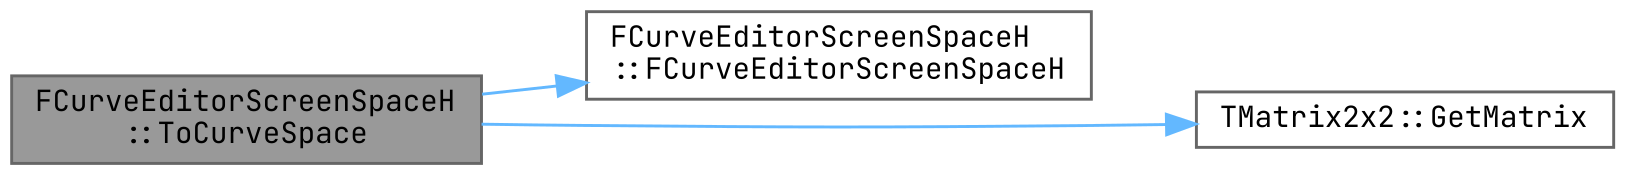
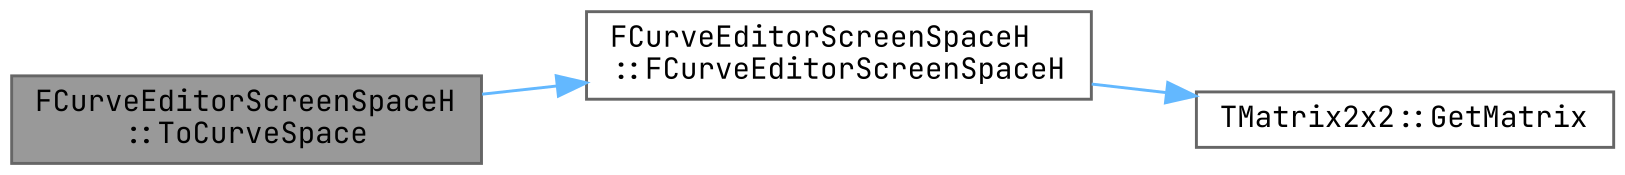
(824, 127) -> (1129, 88)
